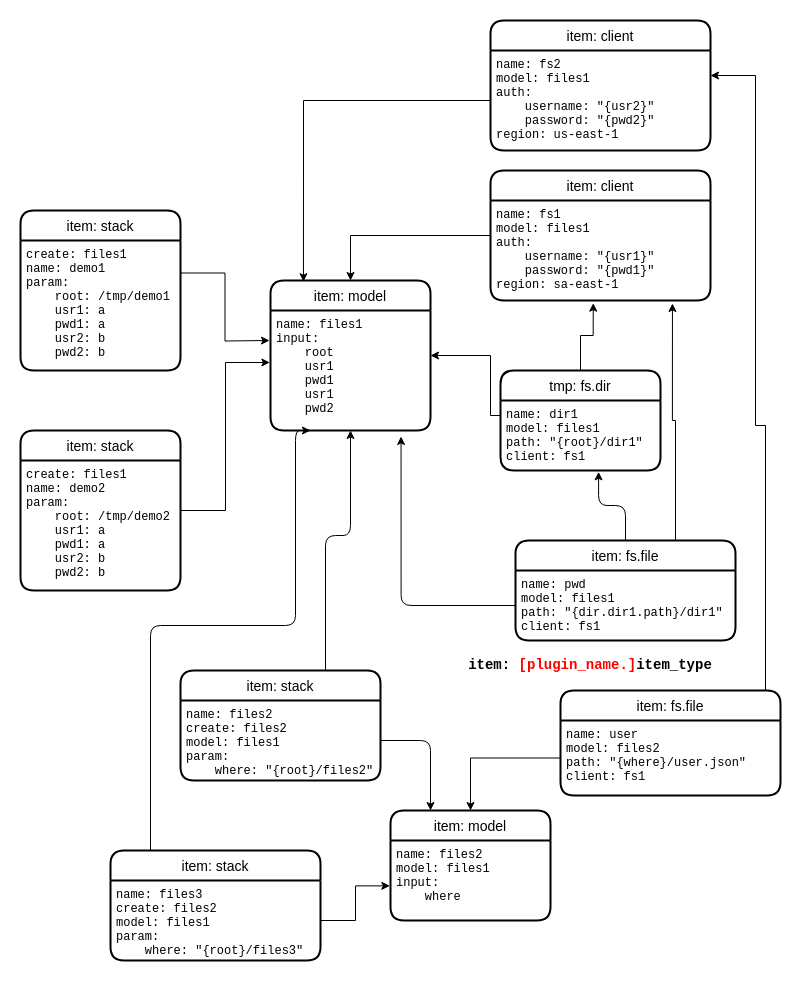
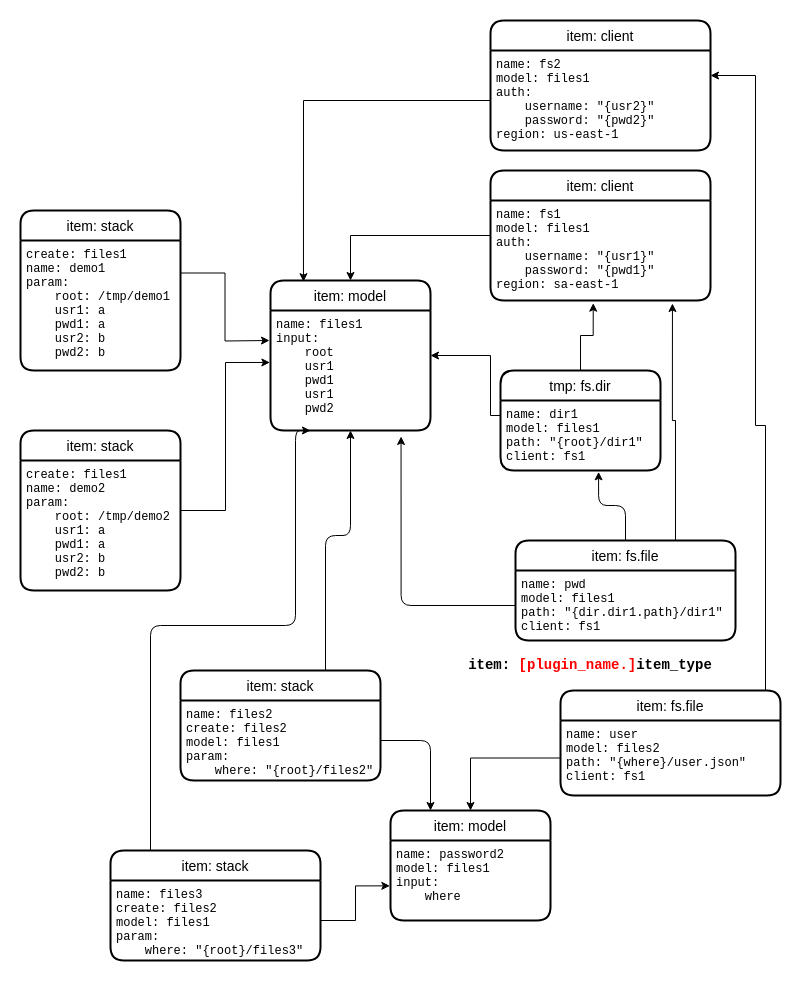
(430, 854) -> (443, 854)
